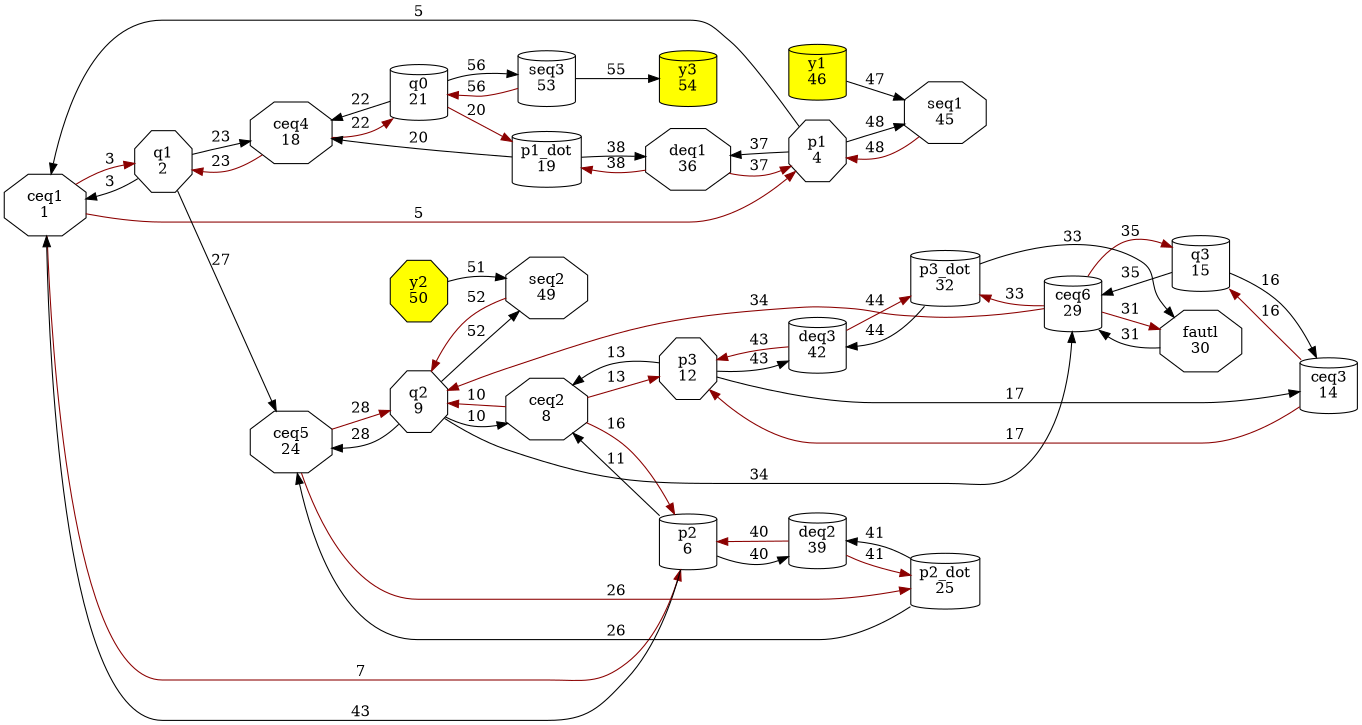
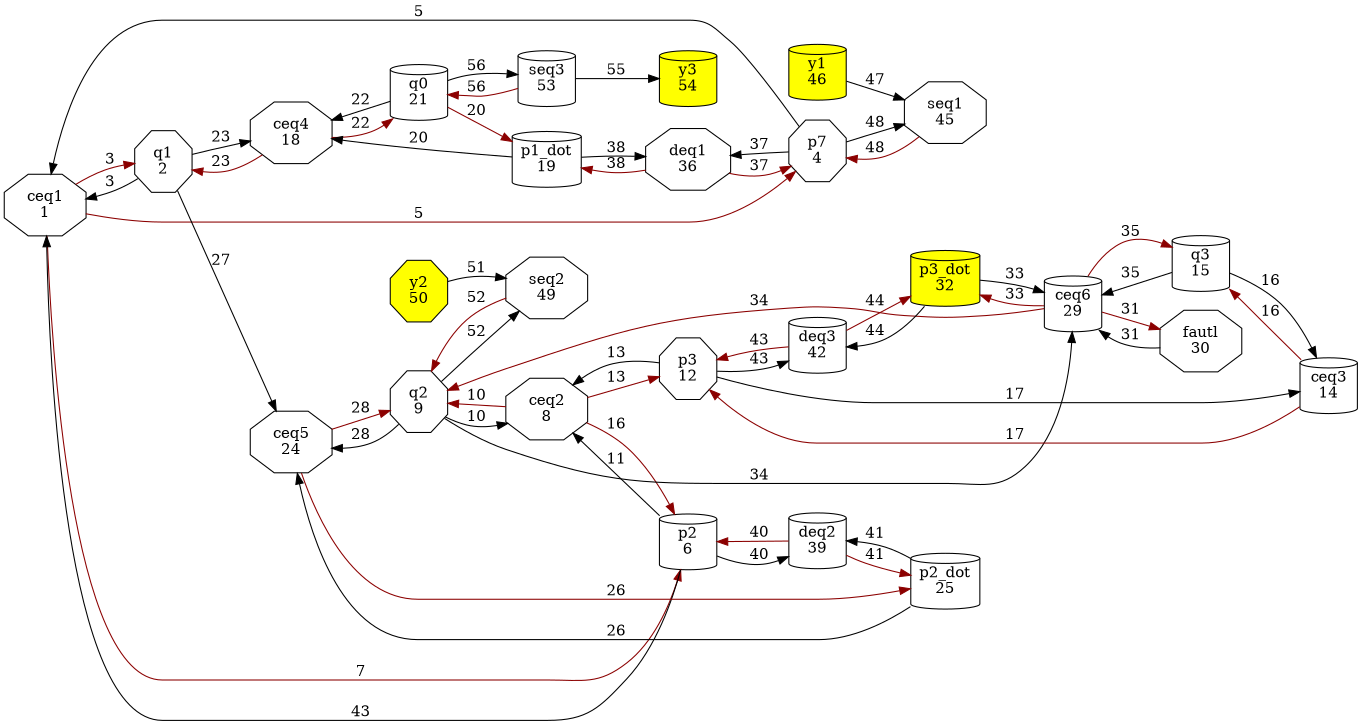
(818, 151) -> (818, 151)
(1089, 245) -> (1007, 283)
(945, 278) -> (945, 278)
